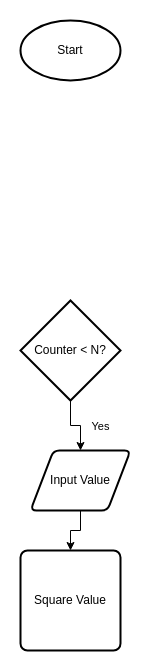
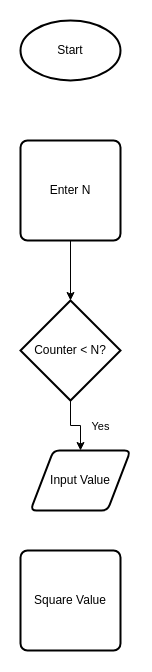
none -> (71, 191)
none -> (71, 267)
(80, 531) -> none
